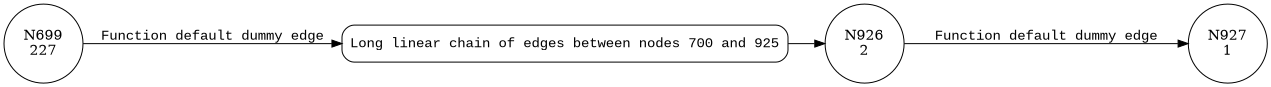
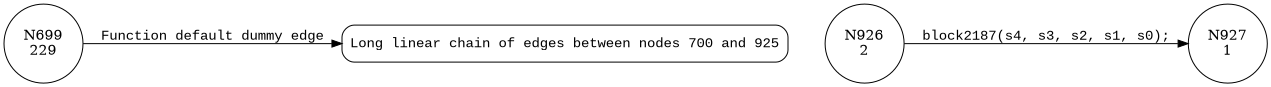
(1046, 36) -> (1046, 36)
(44, 44) -> (44, 44)
(801, 44) -> none
